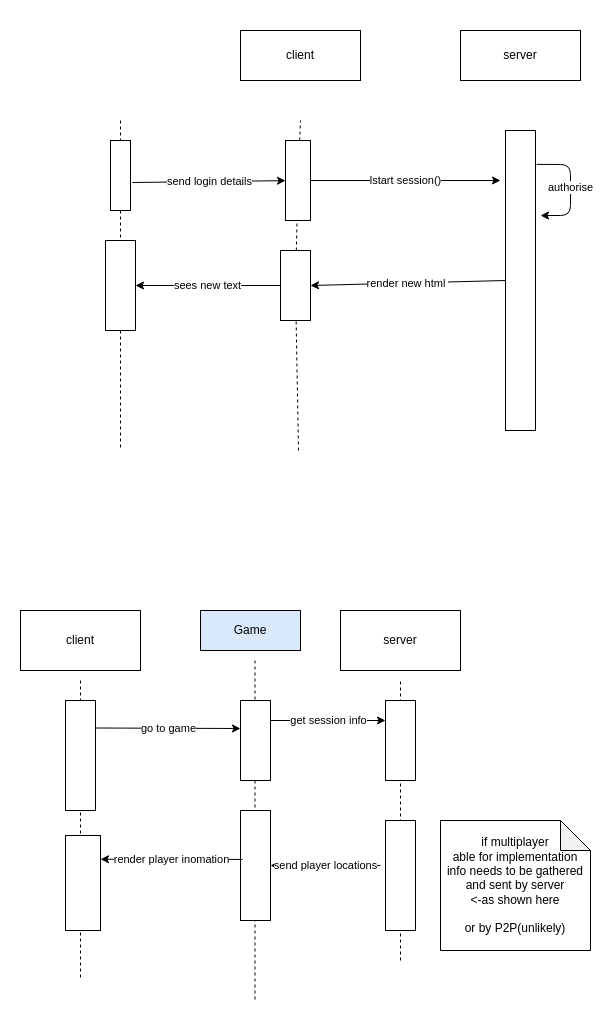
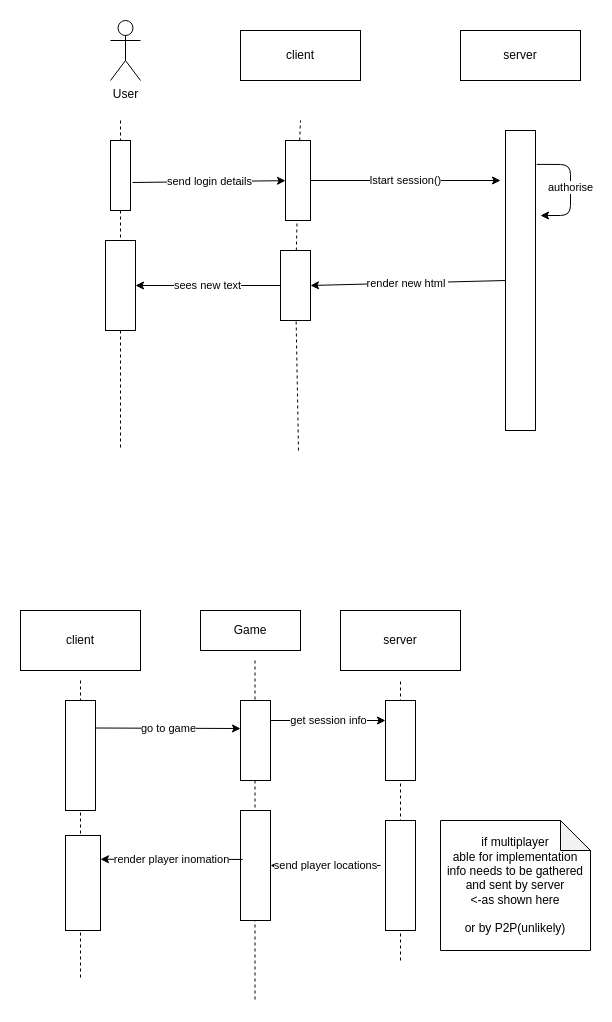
none -> (126, 51)
(251, 631) -> (251, 631)
